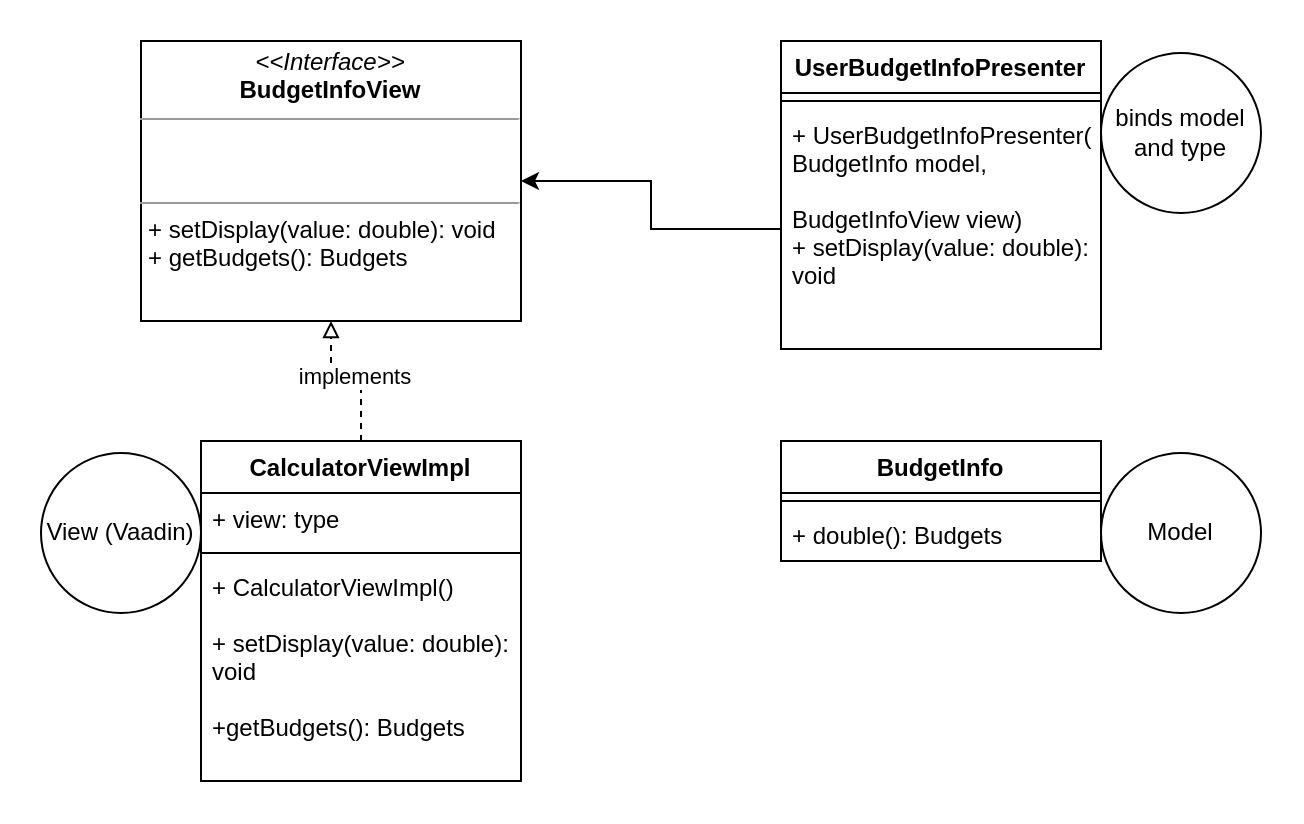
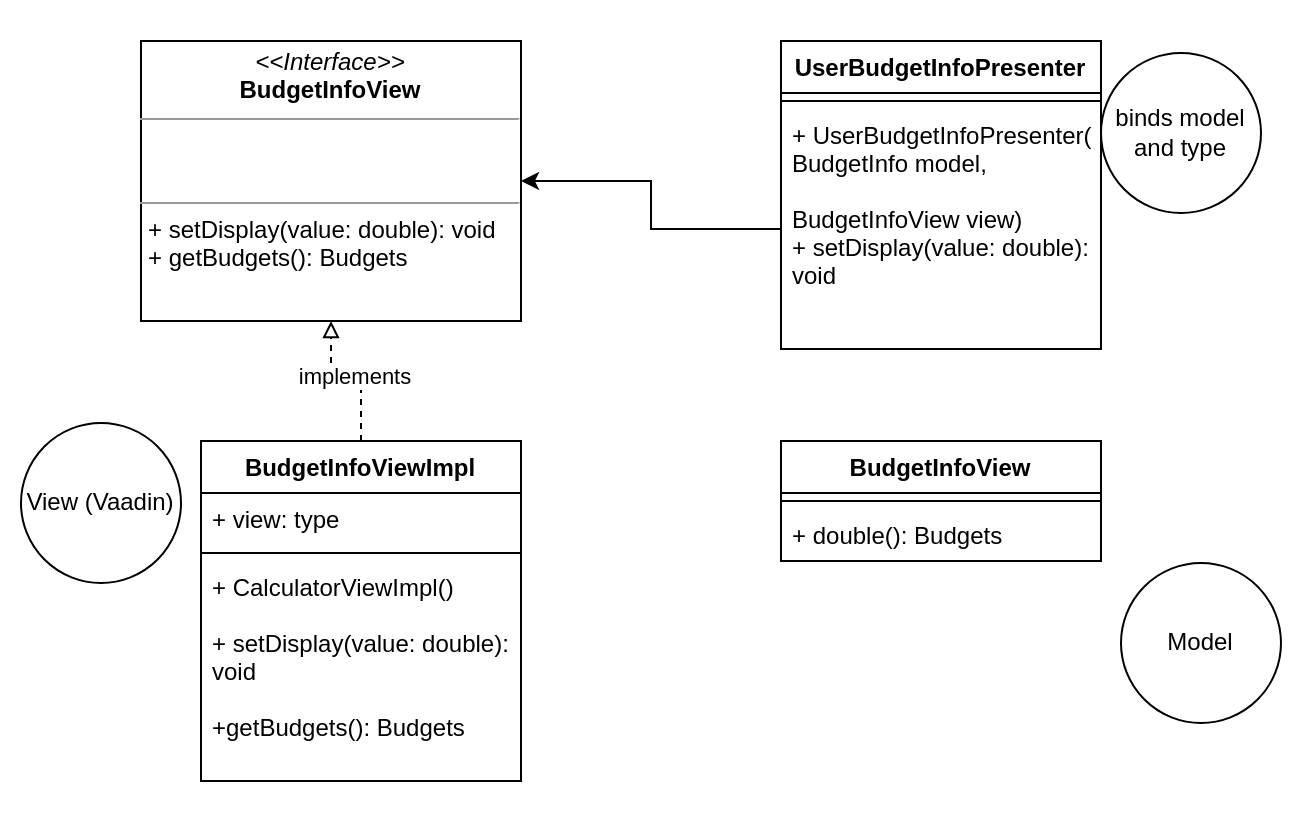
(360, 468) -> (360, 468)
(940, 468) -> (940, 468)
(121, 533) -> (101, 503)
(1181, 533) -> (1201, 643)
